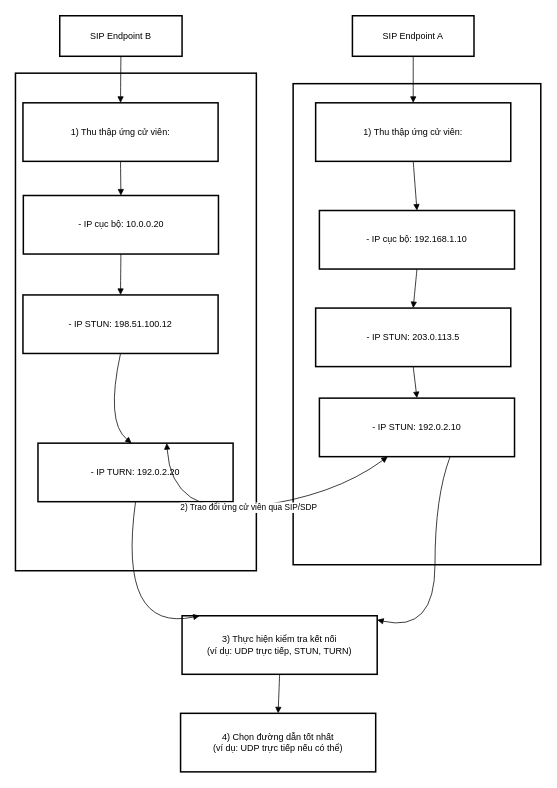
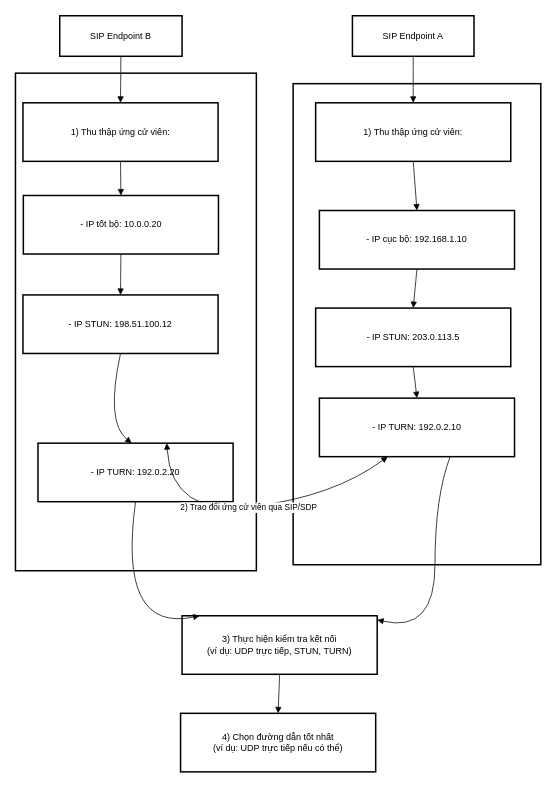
(121, 225) -> (121, 225)
(417, 427) -> (417, 427)
